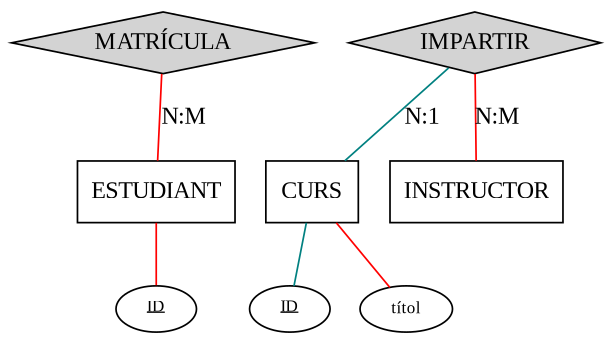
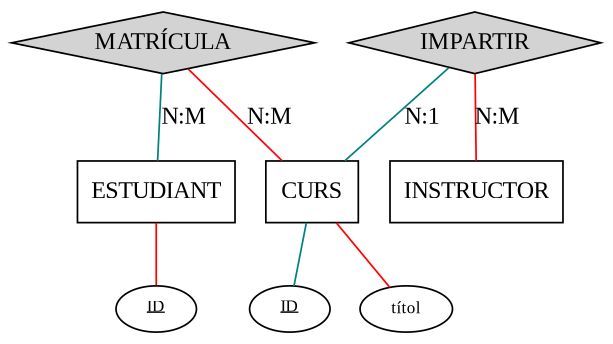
none -> (235, 115)
(160, 117) -> (160, 117)
